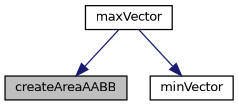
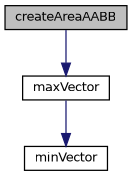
(102, 48) -> (66, 46)
